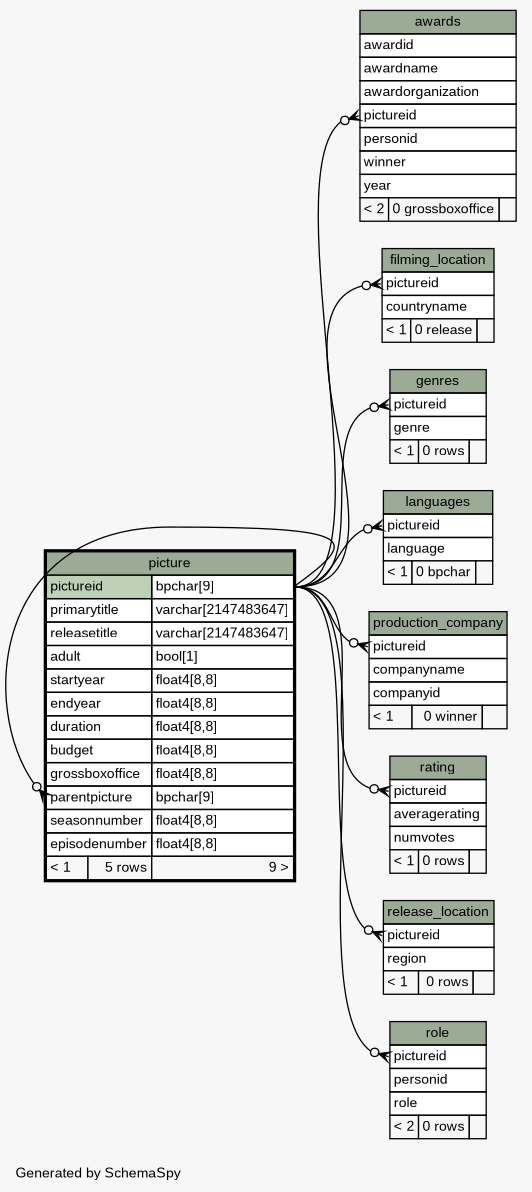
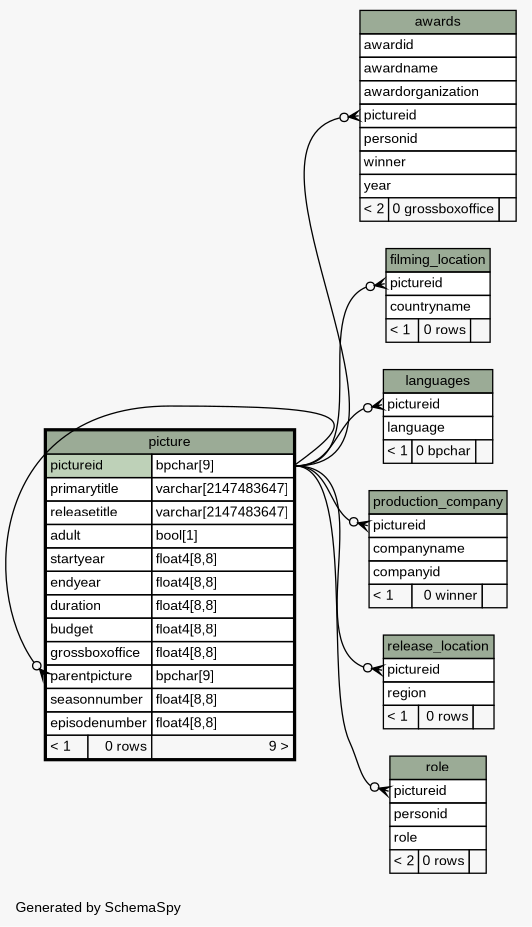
(444, 330) -> (445, 330)
(438, 416) -> none
(438, 815) -> none
(126, 867) -> (126, 746)
